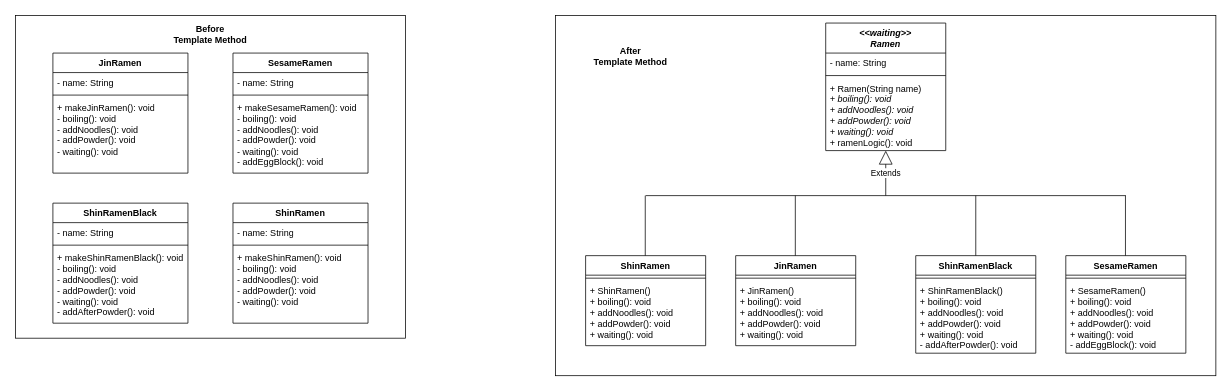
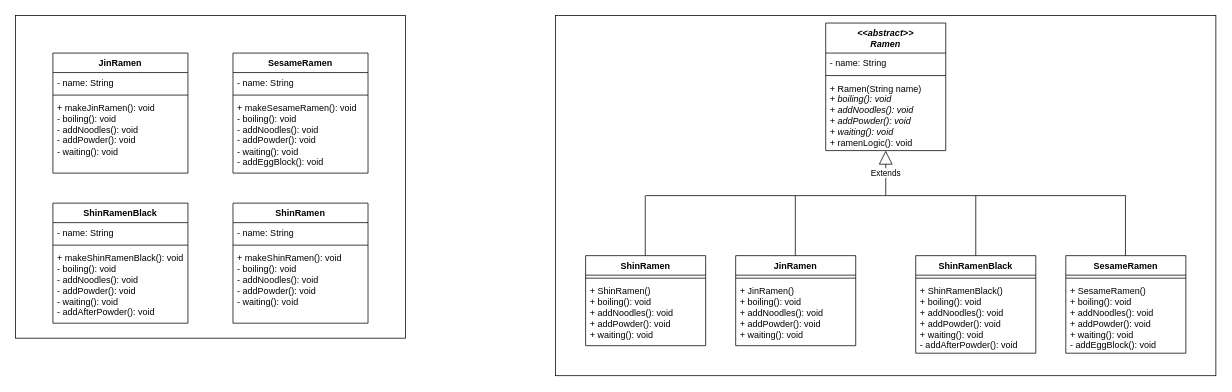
(210, 34) -> none
(885, 39) -> (885, 39)
(630, 57) -> none
